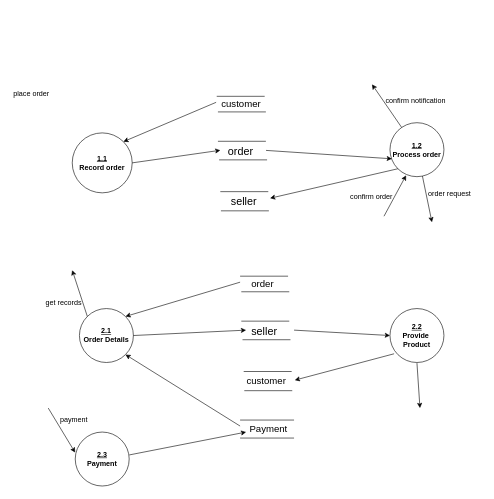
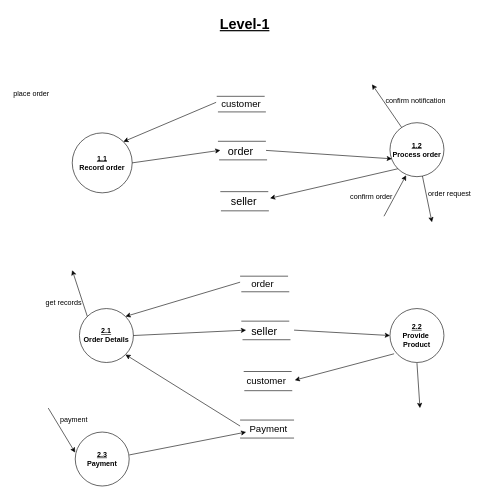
none -> (245, 24)
